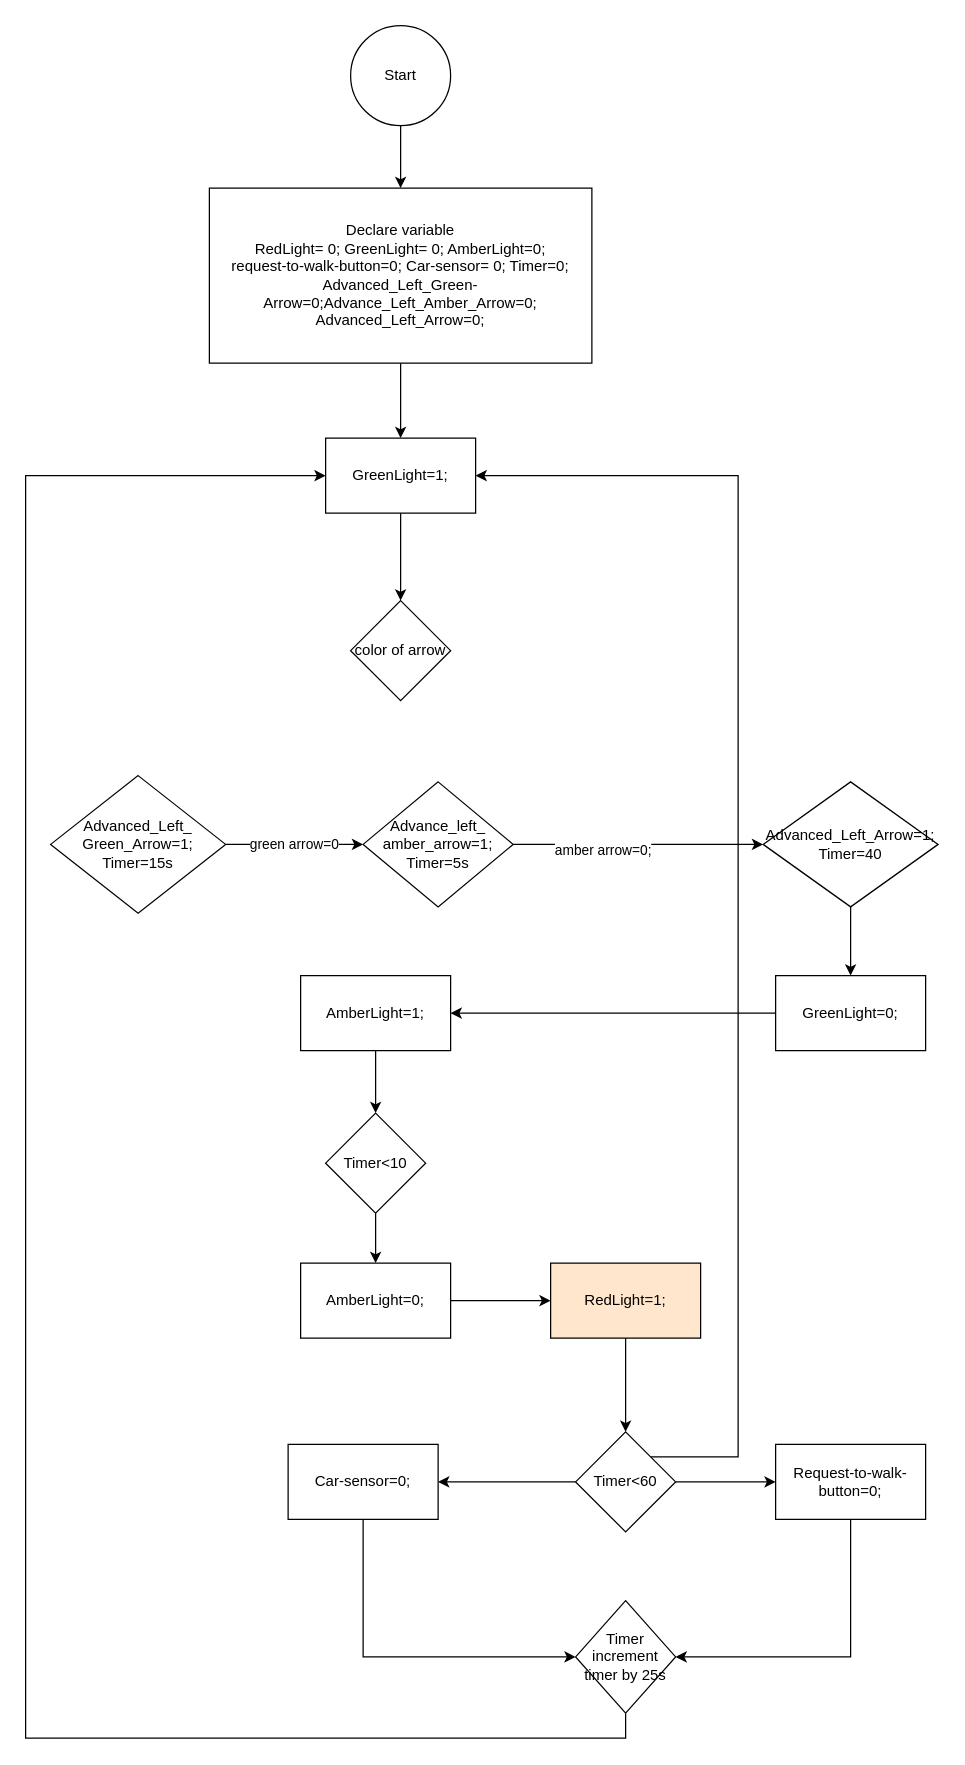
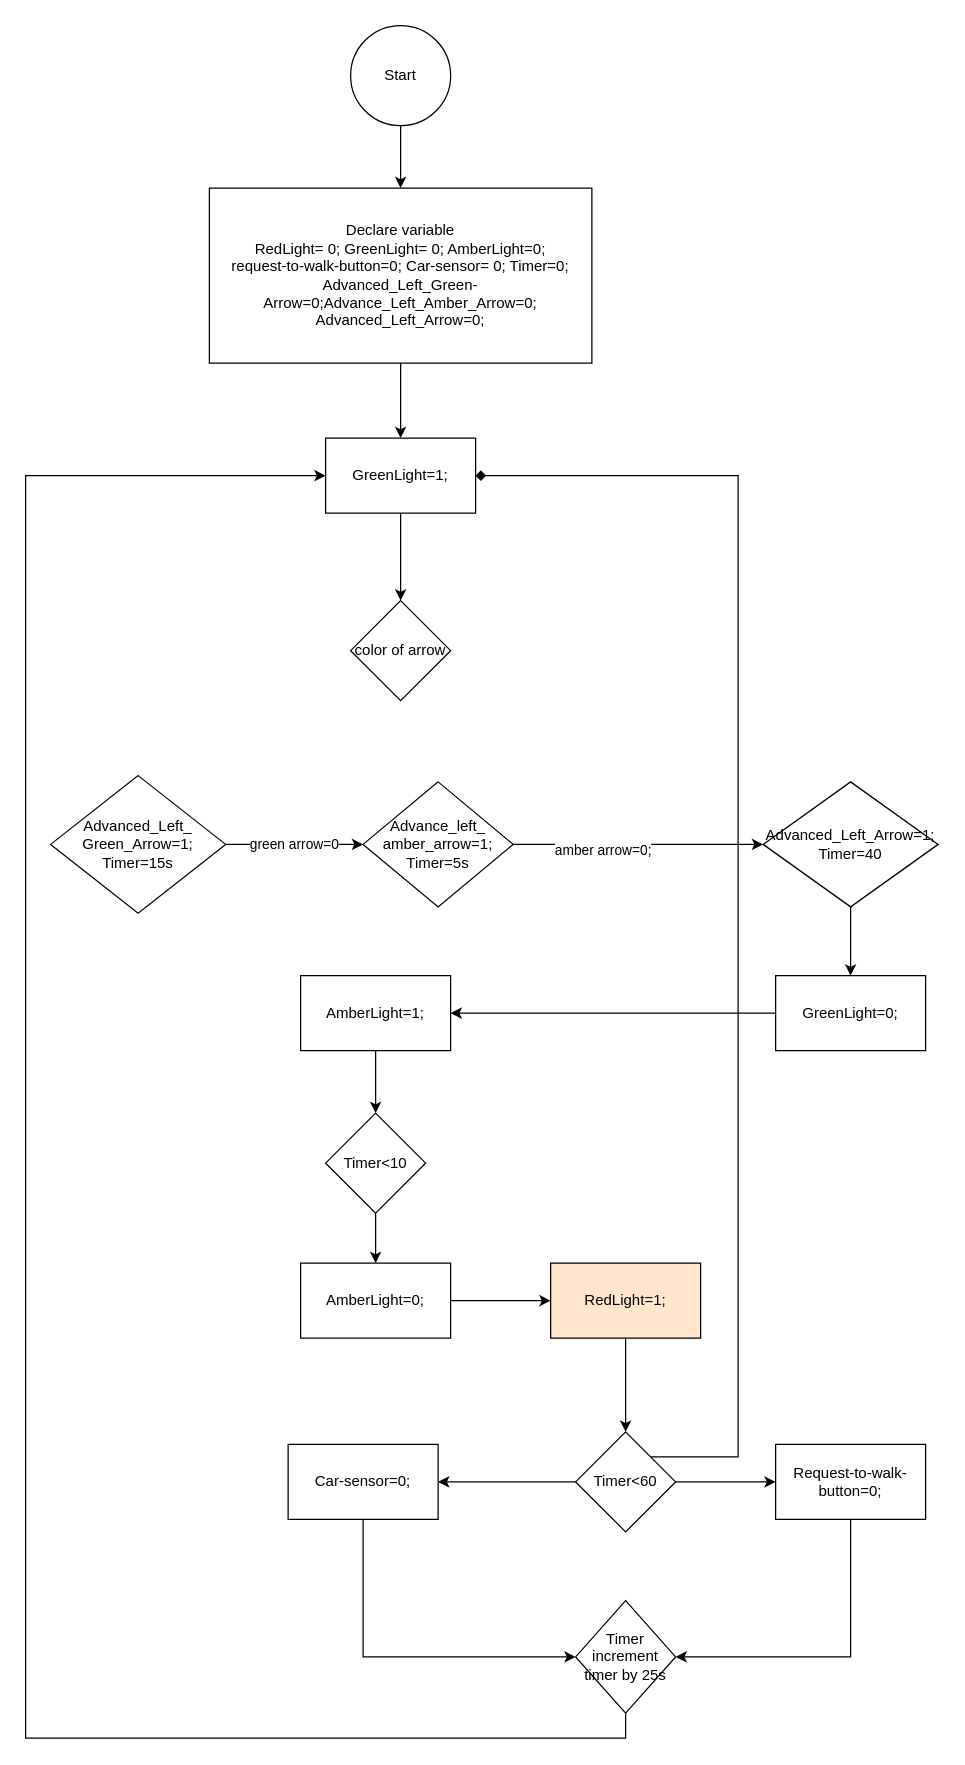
(486, 476) -> (486, 476)
